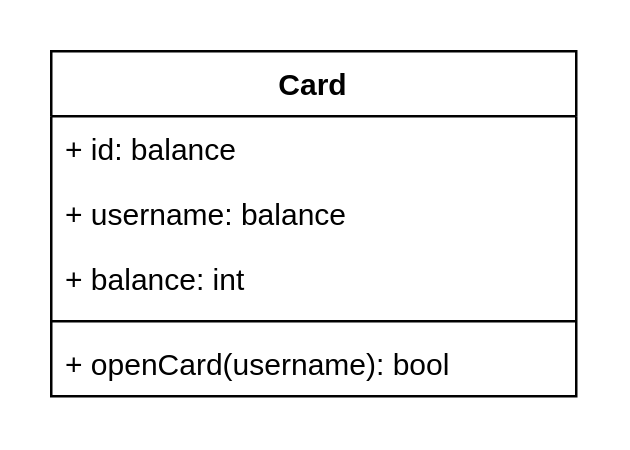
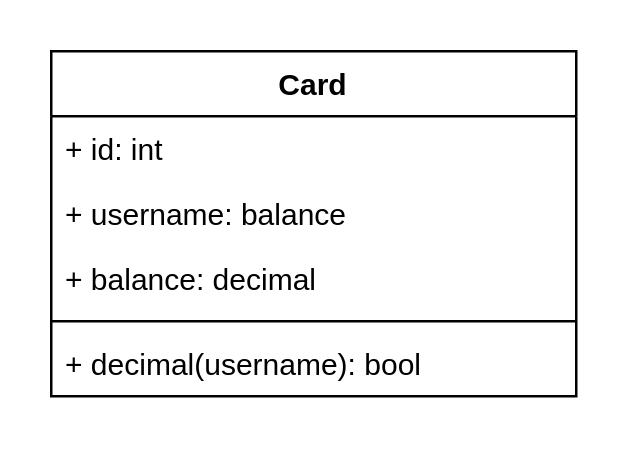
(155, 150) -> (121, 150)
(163, 280) -> (193, 280)
(268, 365) -> (252, 365)
